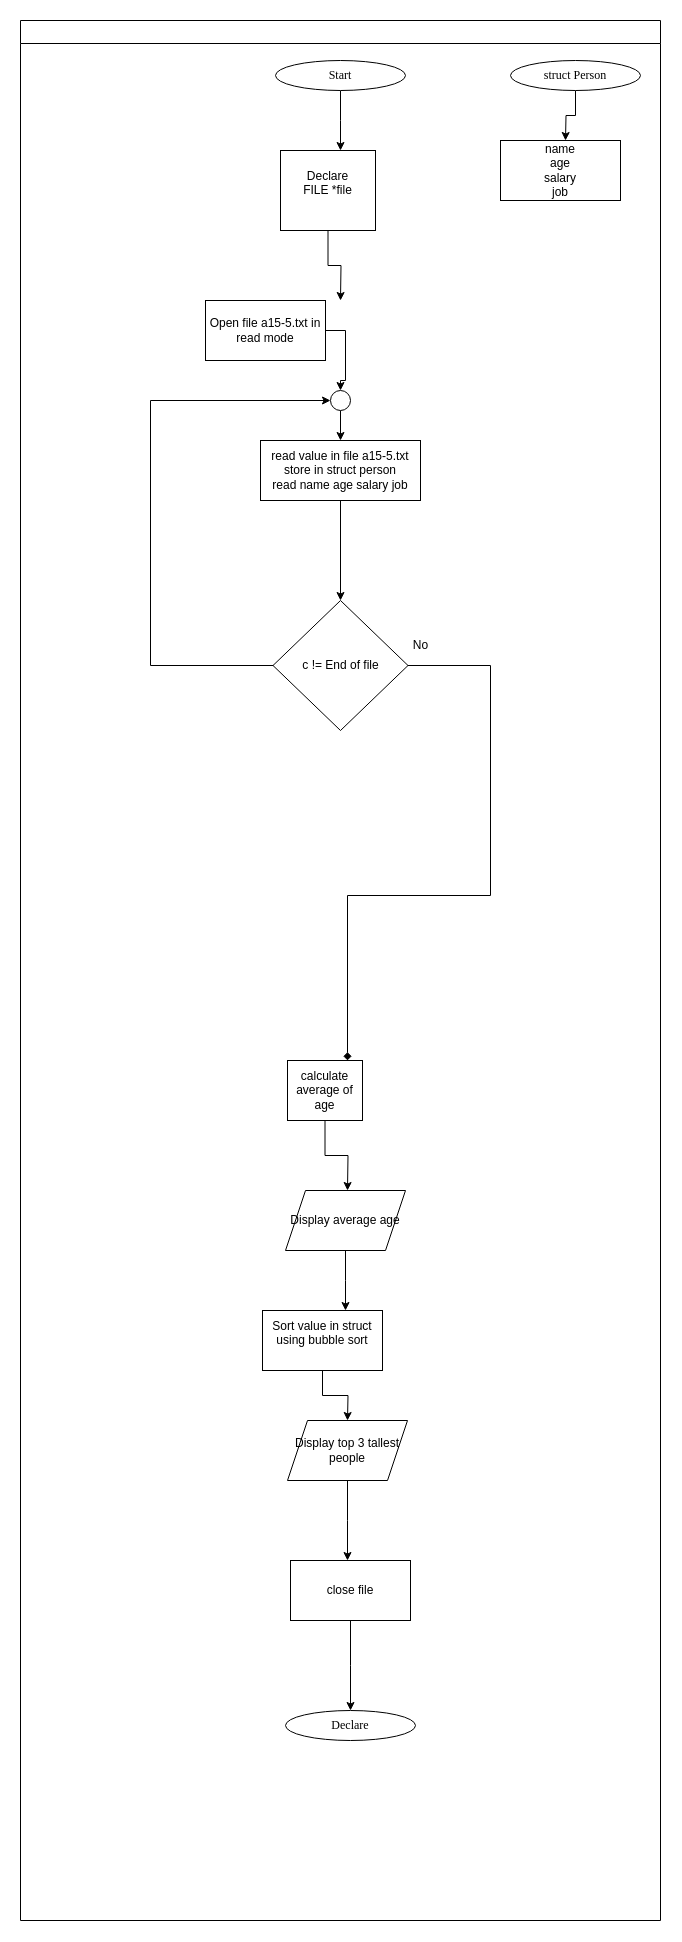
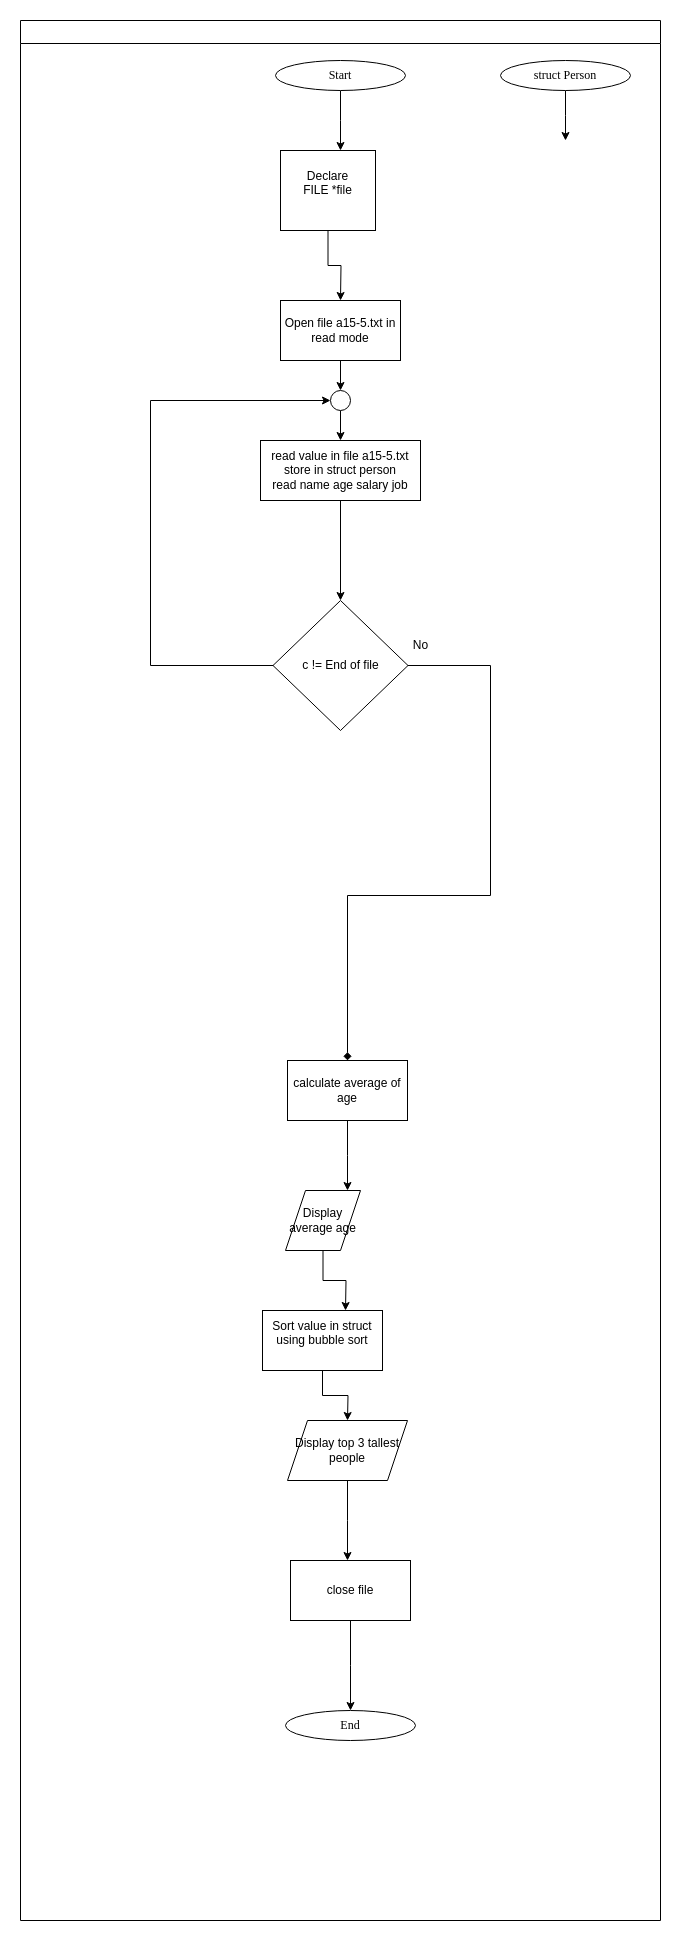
(576, 76) -> (566, 76)
(561, 171) -> none
(266, 331) -> (341, 331)
(325, 1091) -> (348, 1091)
(346, 1221) -> (323, 1221)
(351, 1726) -> (351, 1726)
